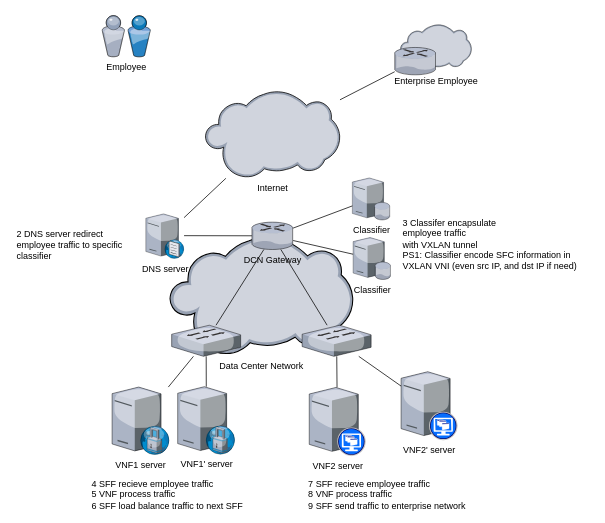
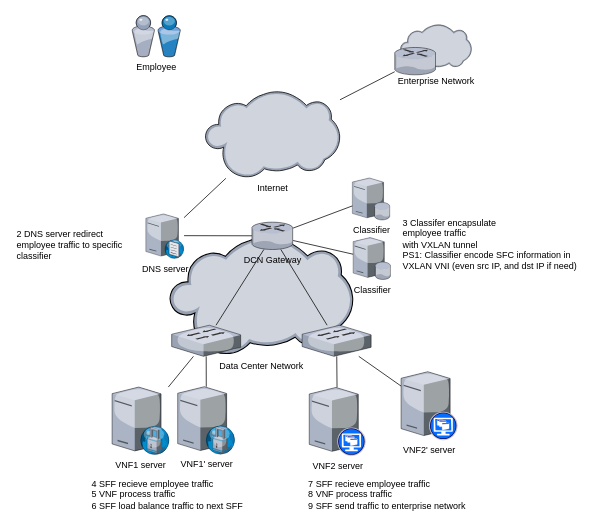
(126, 36) -> (156, 36)
(437, 82) -> (437, 82)
